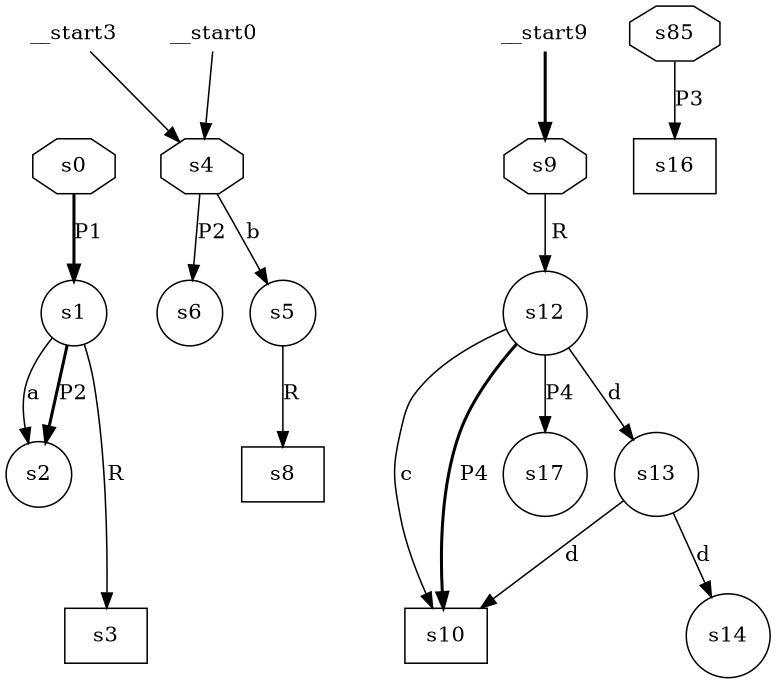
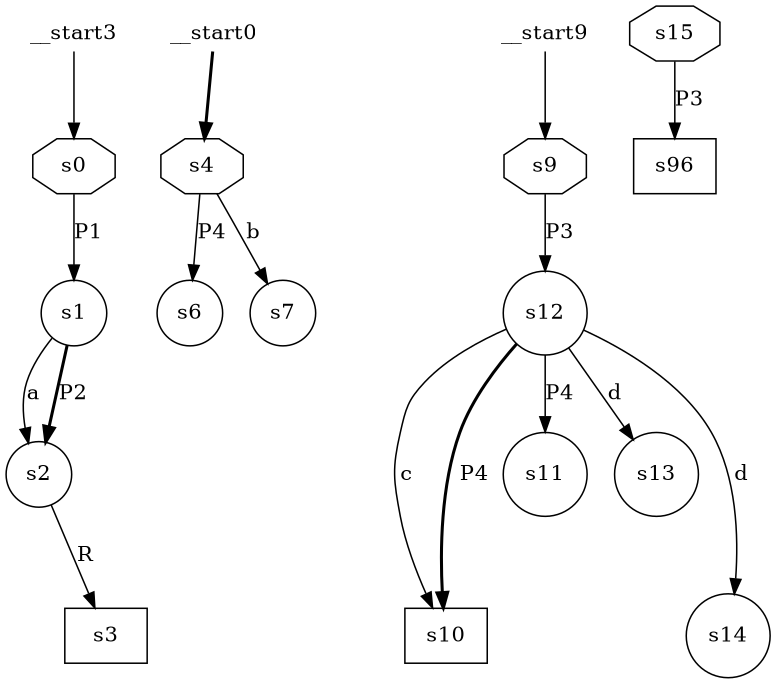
(675, 34) -> (675, 34)
(209, 87) -> (209, 87)
(545, 87) -> (545, 87)
(129, 91) -> (74, 87)
(675, 166) -> (675, 166)
(74, 230) -> (74, 230)
(212, 233) -> (212, 233)
(560, 233) -> (560, 233)
(283, 313) -> (283, 313)
(104, 468) -> (70, 549)
(283, 474) -> none
(545, 474) -> (545, 474)
(689, 548) -> (707, 426)
(558, 550) -> none
